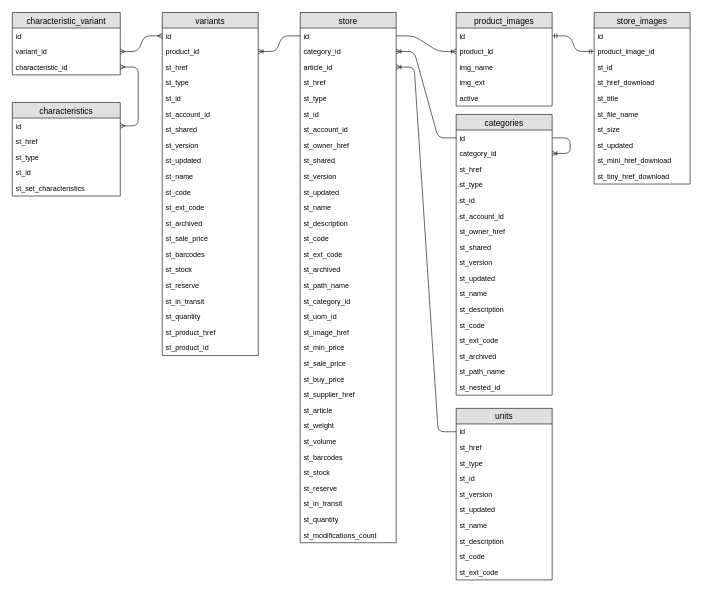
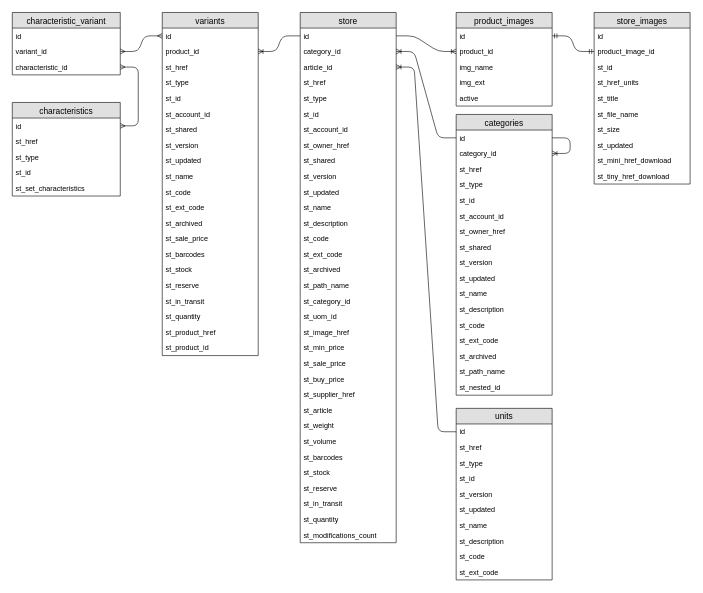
(629, 83) -> (623, 83)
